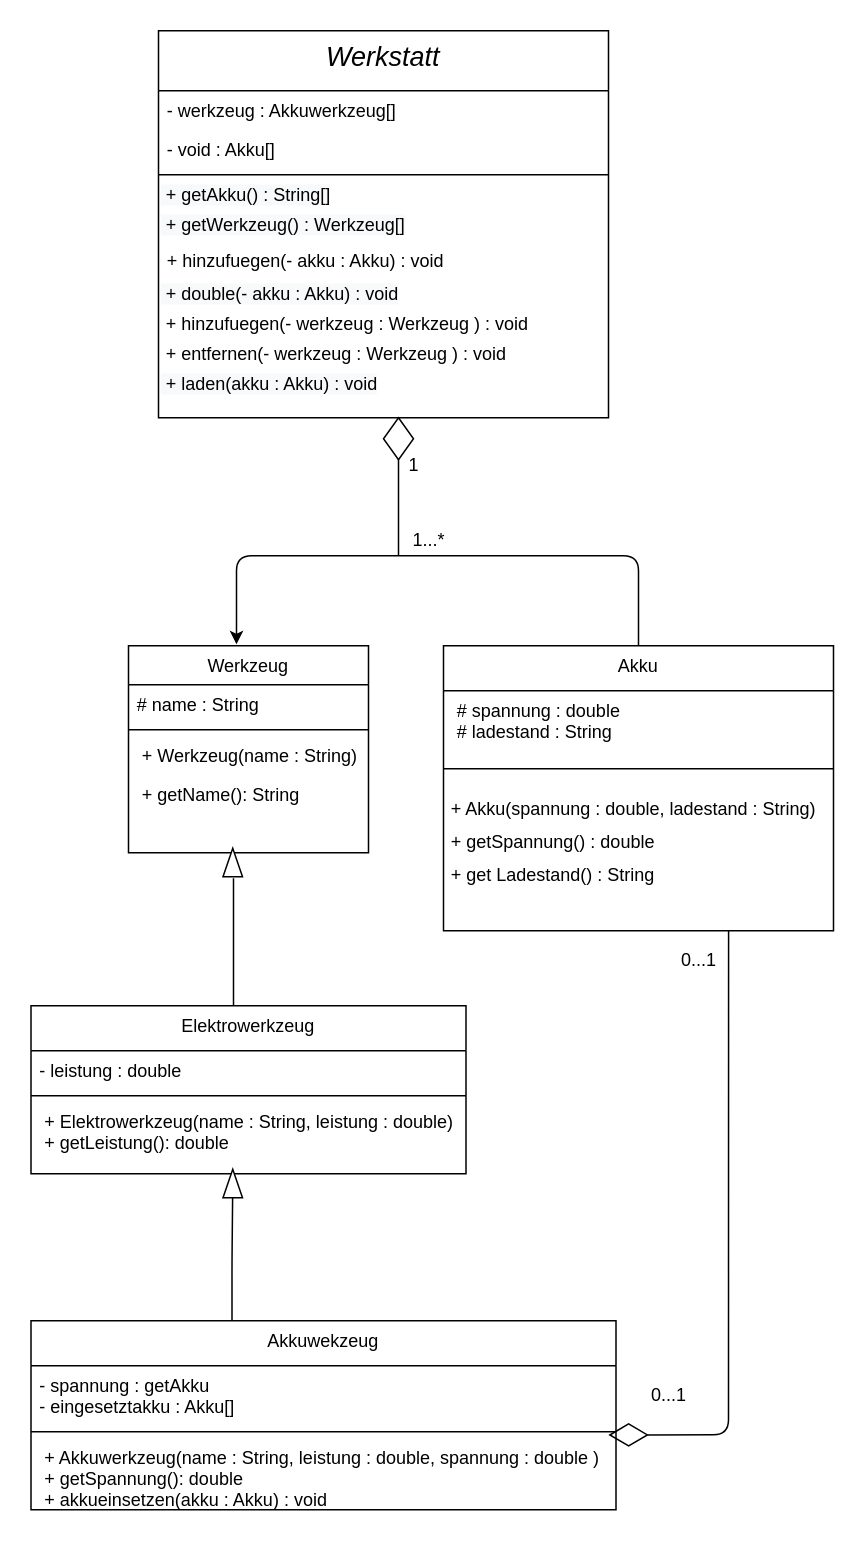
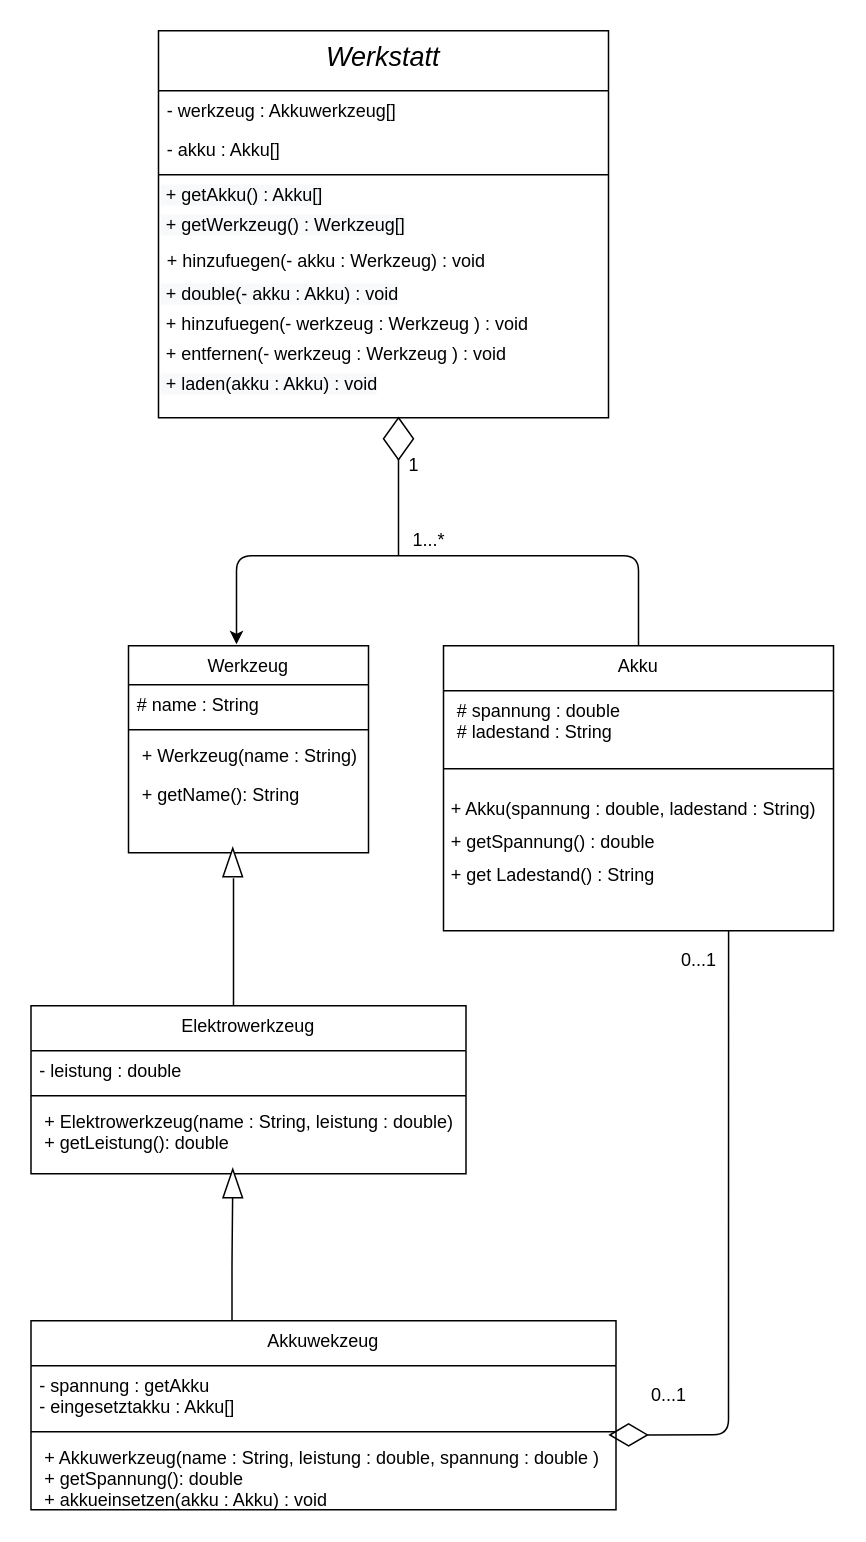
(230, 150) -> (233, 150)
(260, 196) -> (253, 196)
(320, 261) -> (340, 261)
